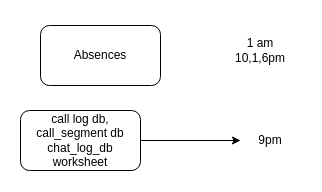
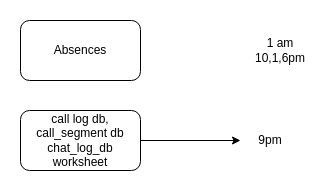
(261, 51) -> (281, 51)
(101, 56) -> (81, 51)
